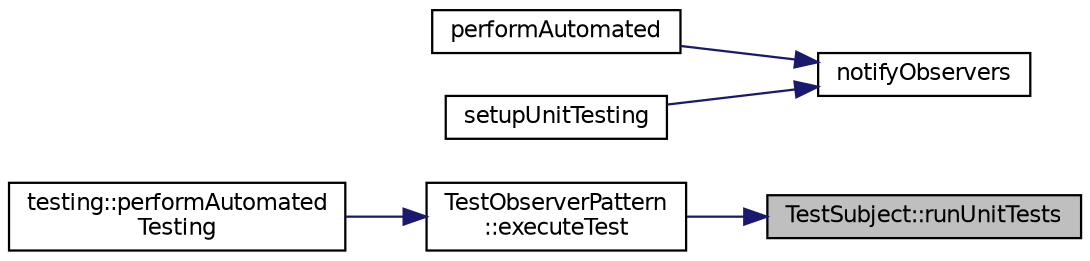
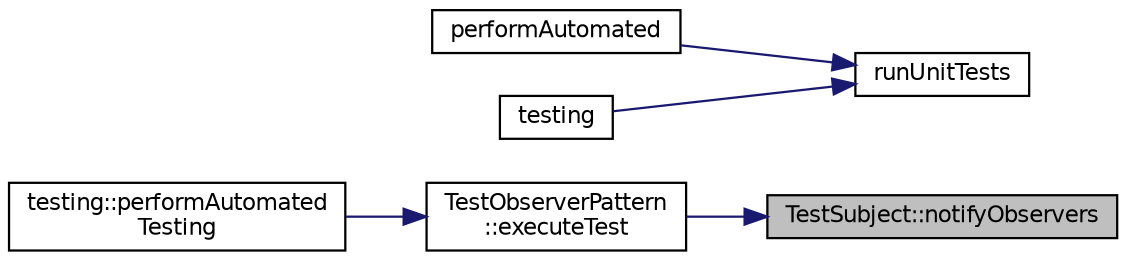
(924, 74) -> (942, 74)
(556, 117) -> (556, 117)
(924, 217) -> (942, 217)
